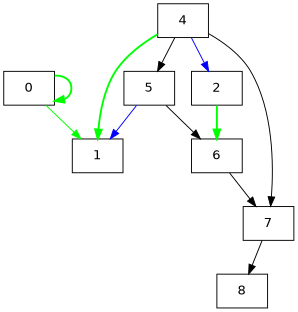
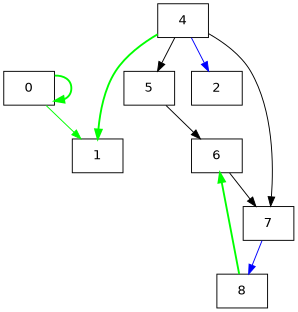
(217, 117) -> (230, 228)
(126, 118) -> none
(257, 253) -> (257, 253)
